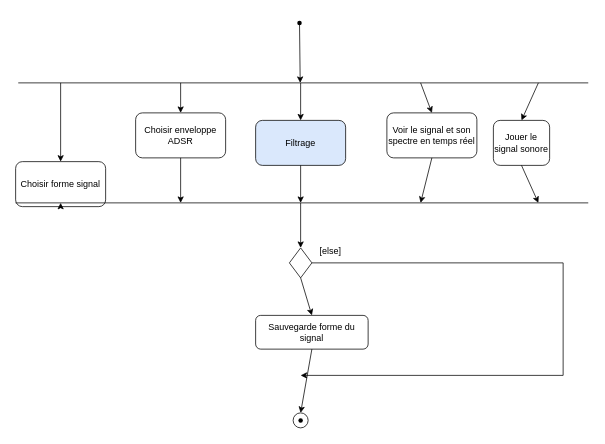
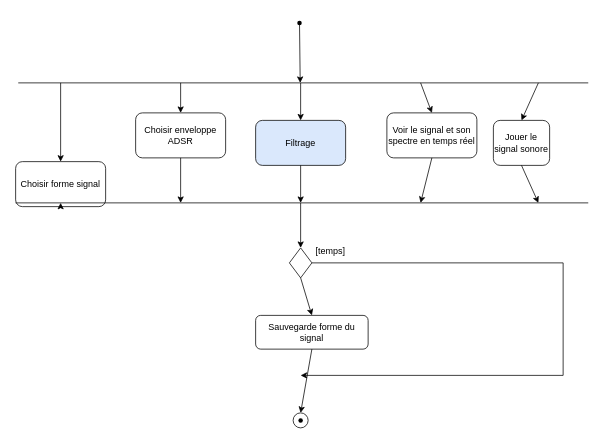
(330, 252) -> (330, 252)
